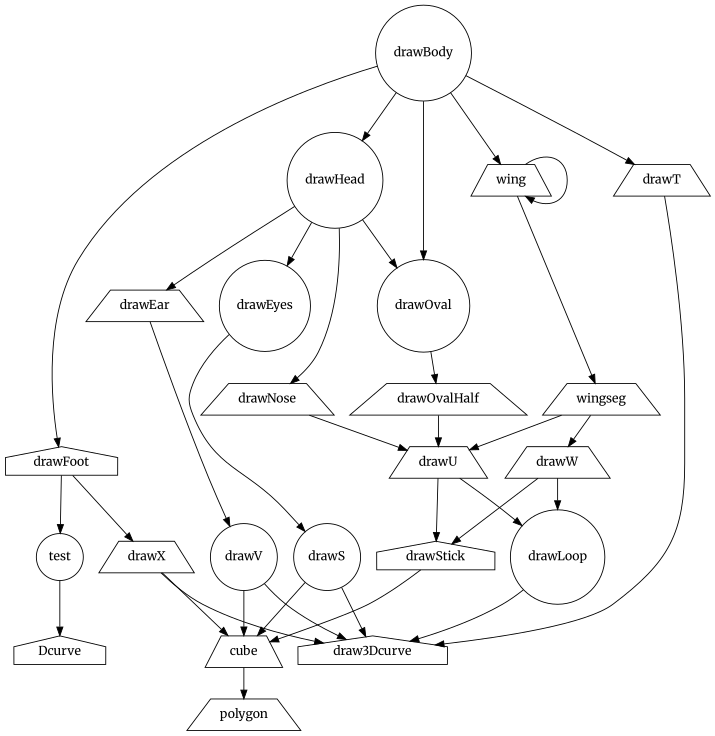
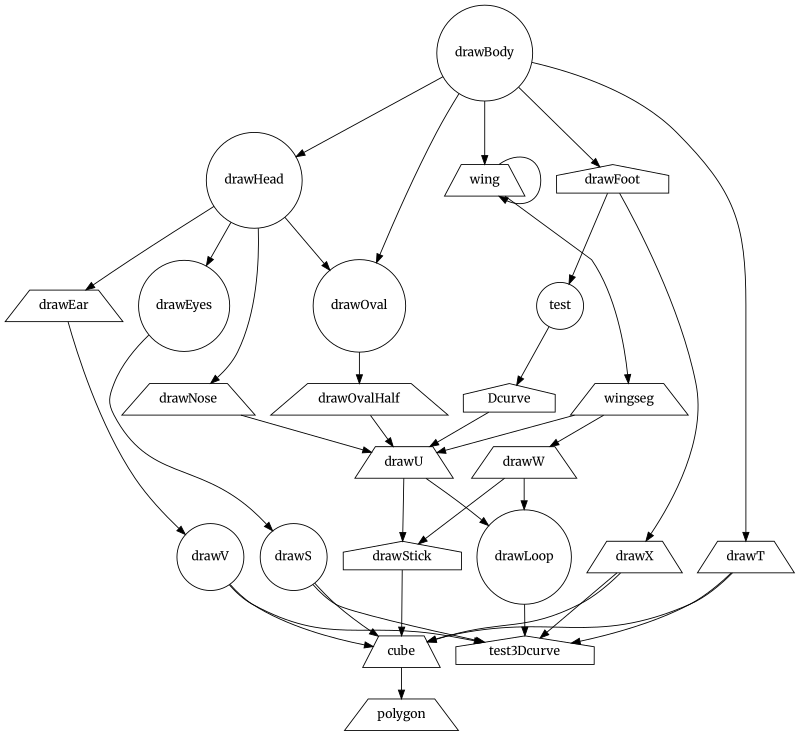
none -> (463, 427)
none -> (591, 627)
(373, 652) -> (525, 652)
